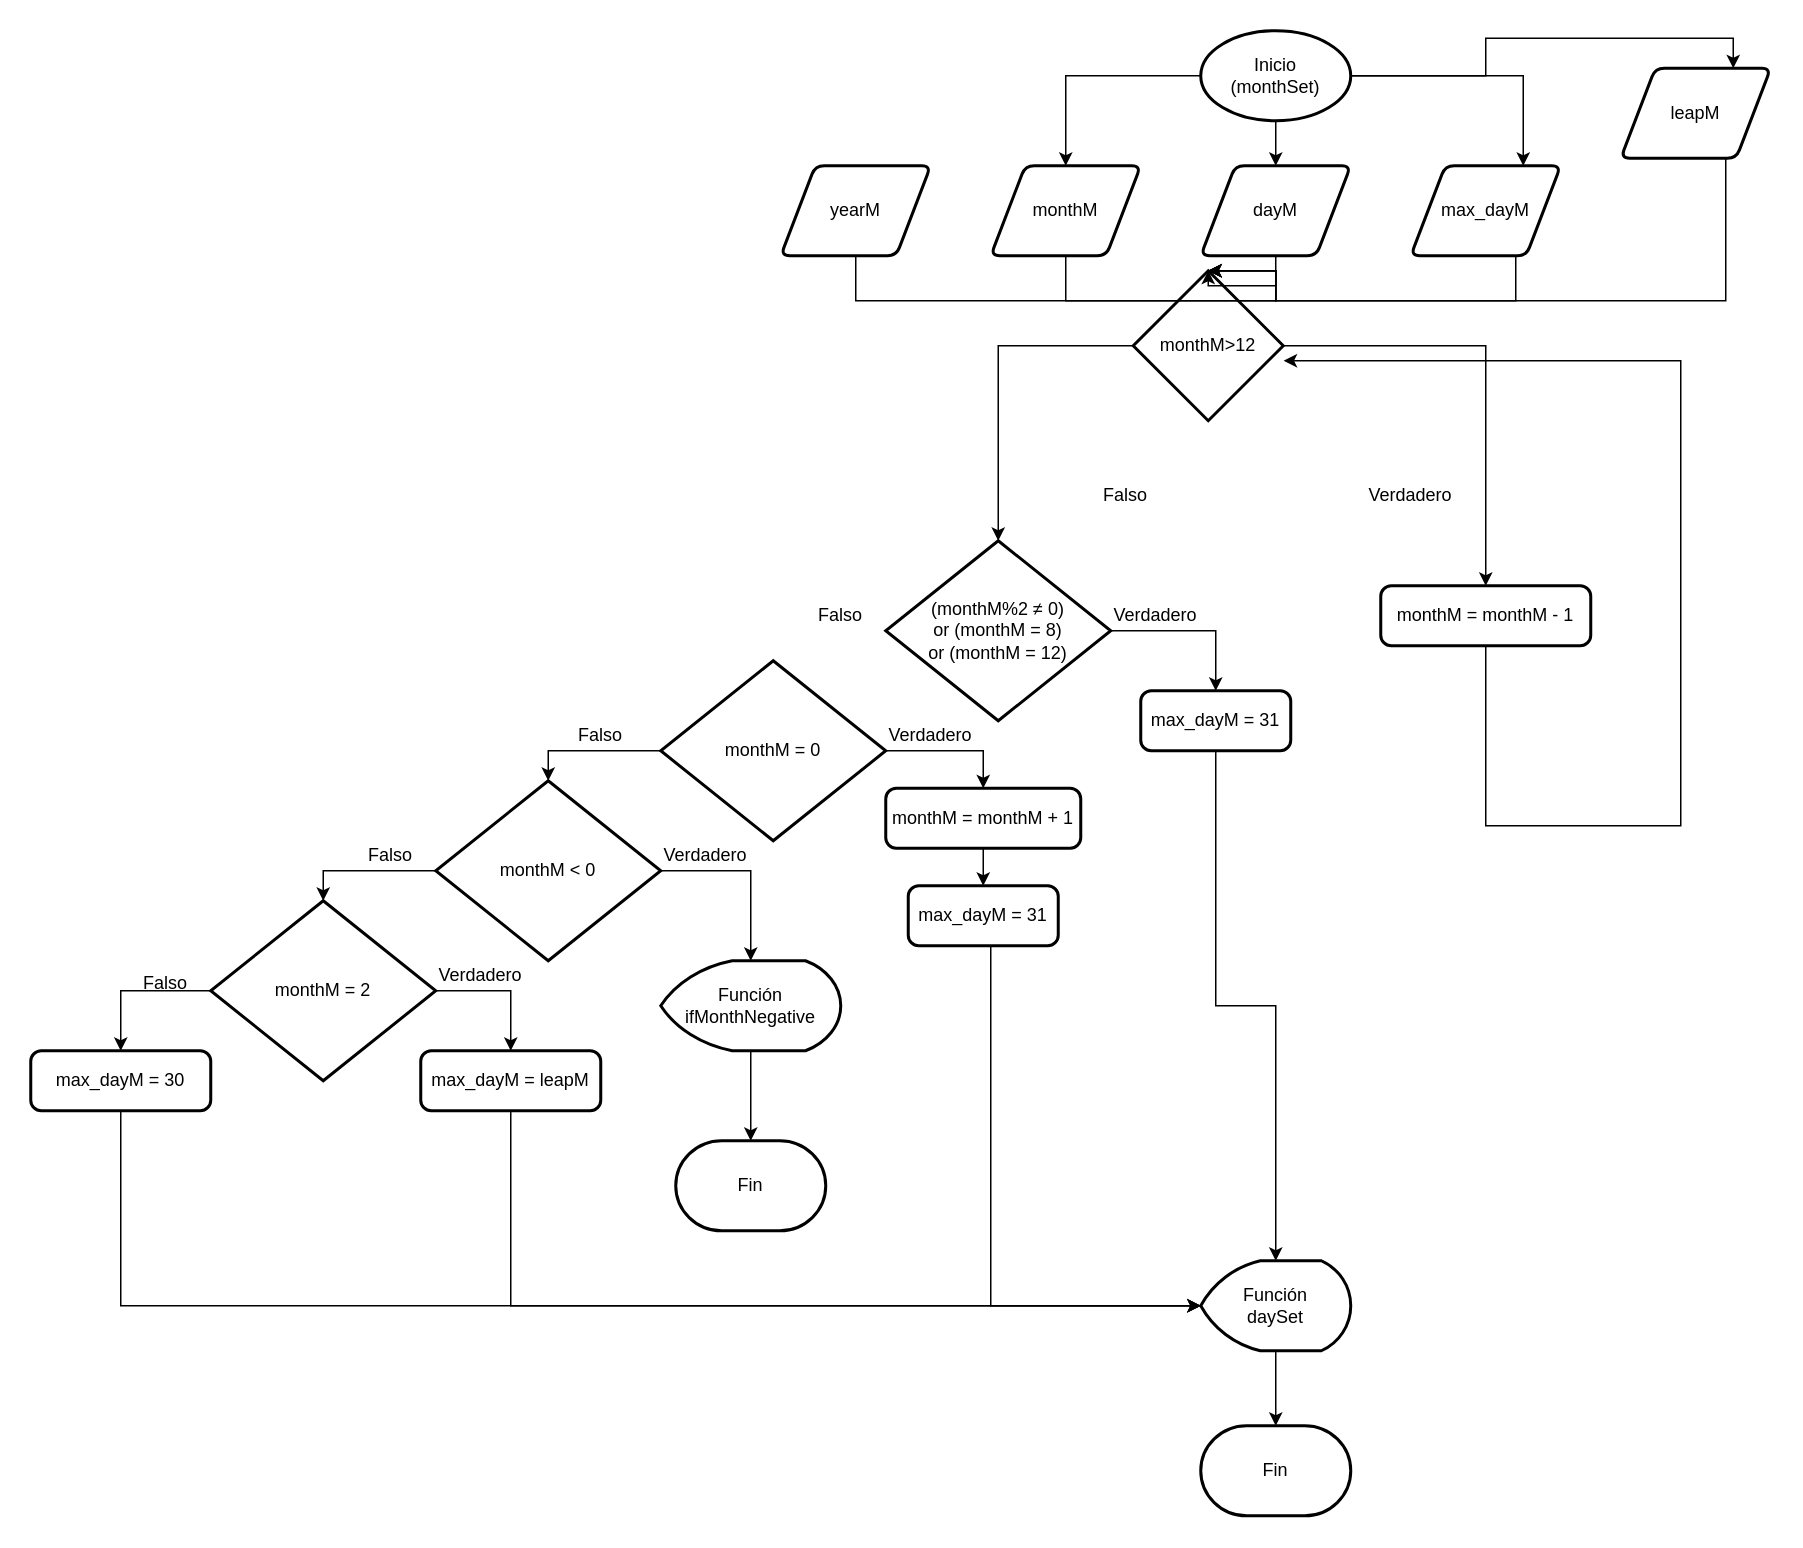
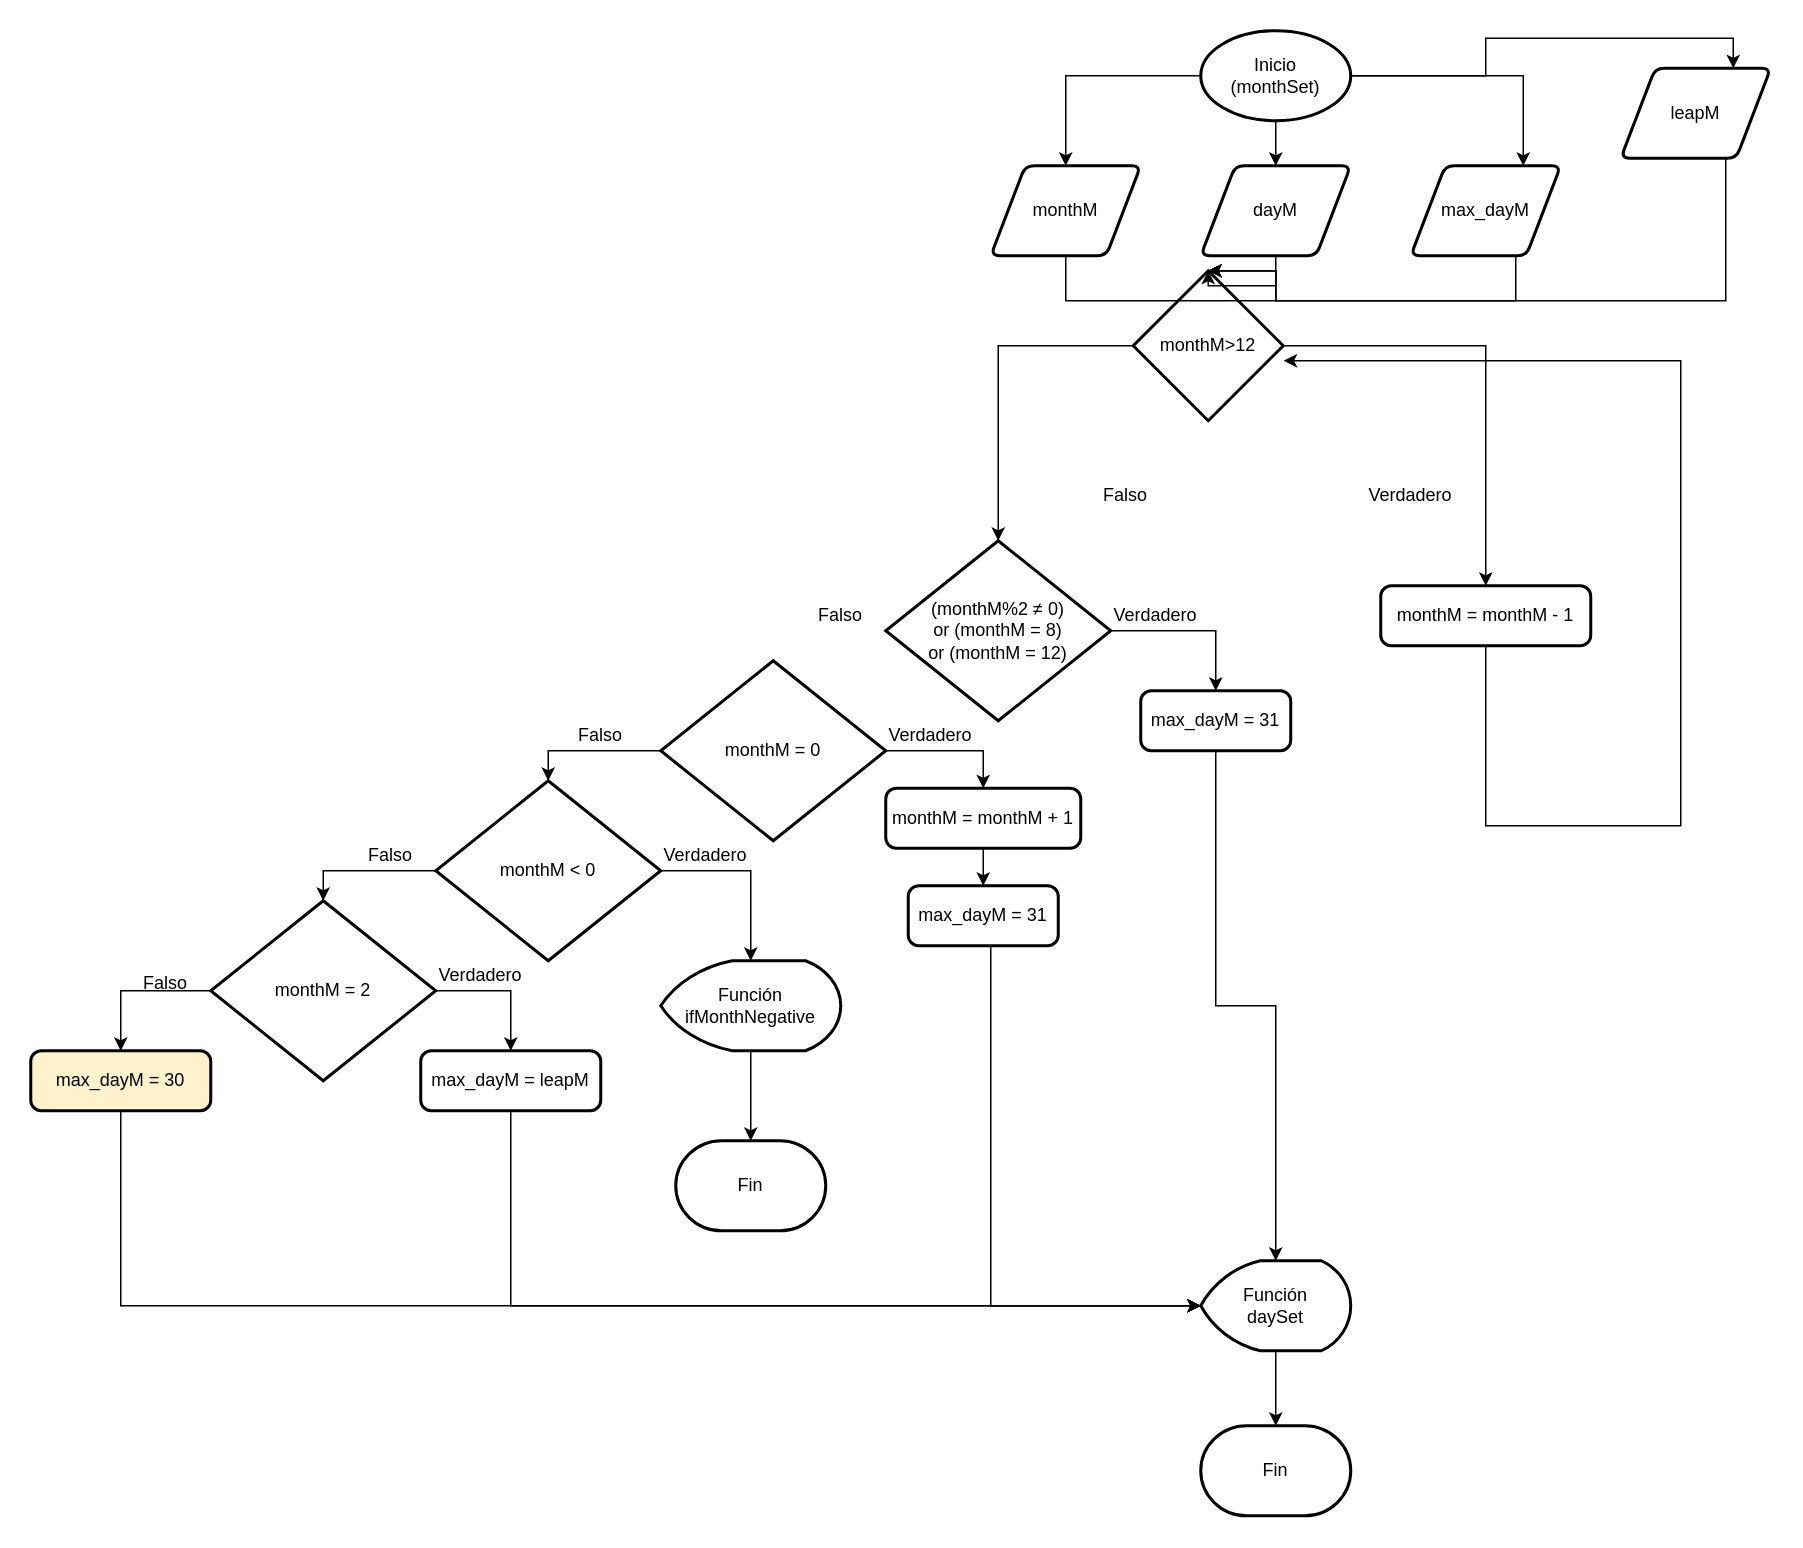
(856, 211) -> none
(937, 301) -> none
(121, 1081) -> (121, 1081)
